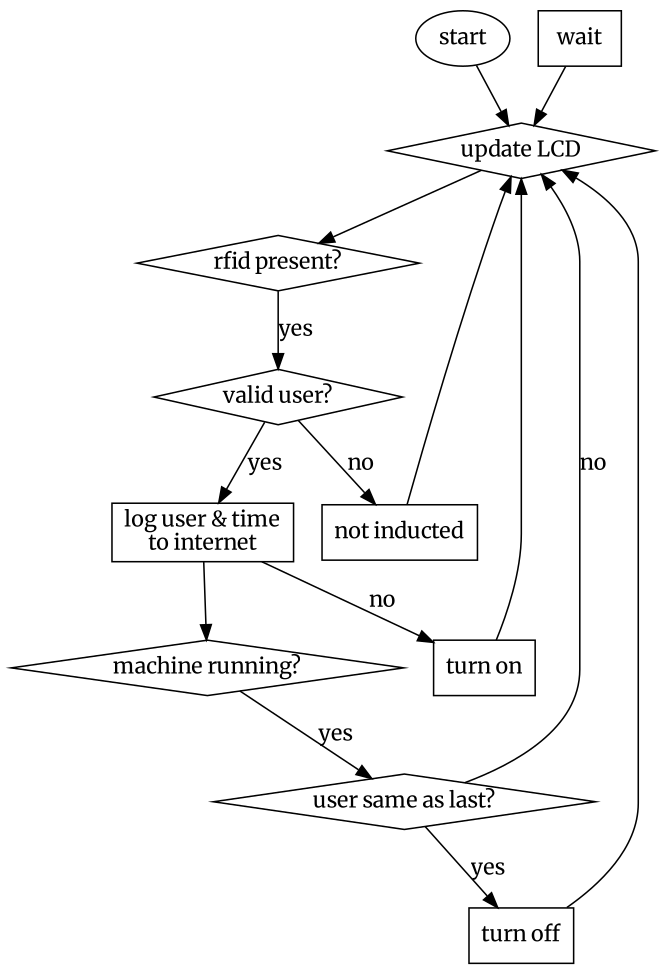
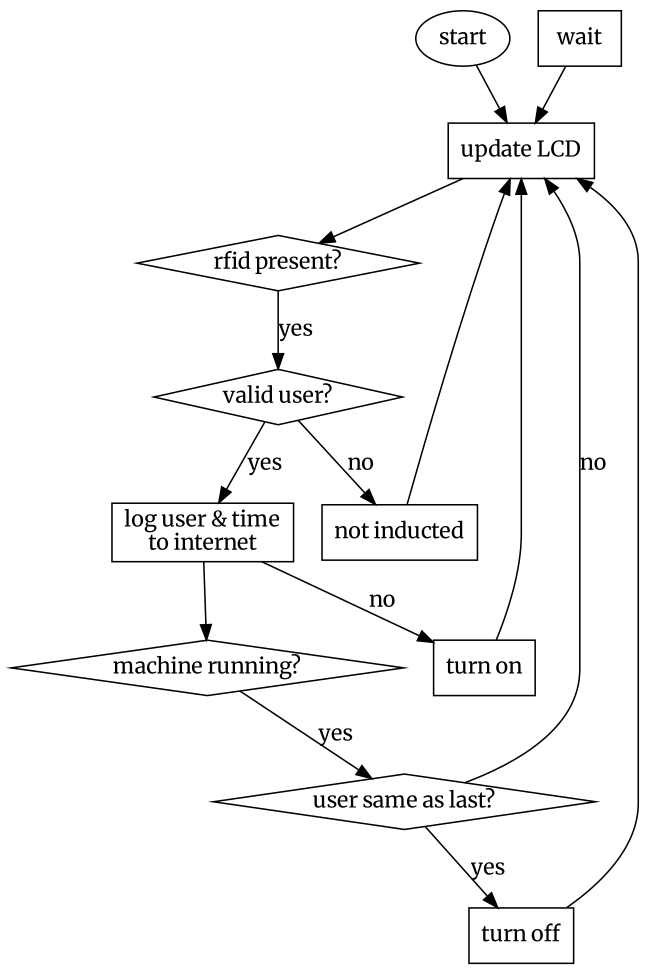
(521, 151) -> (521, 151)
